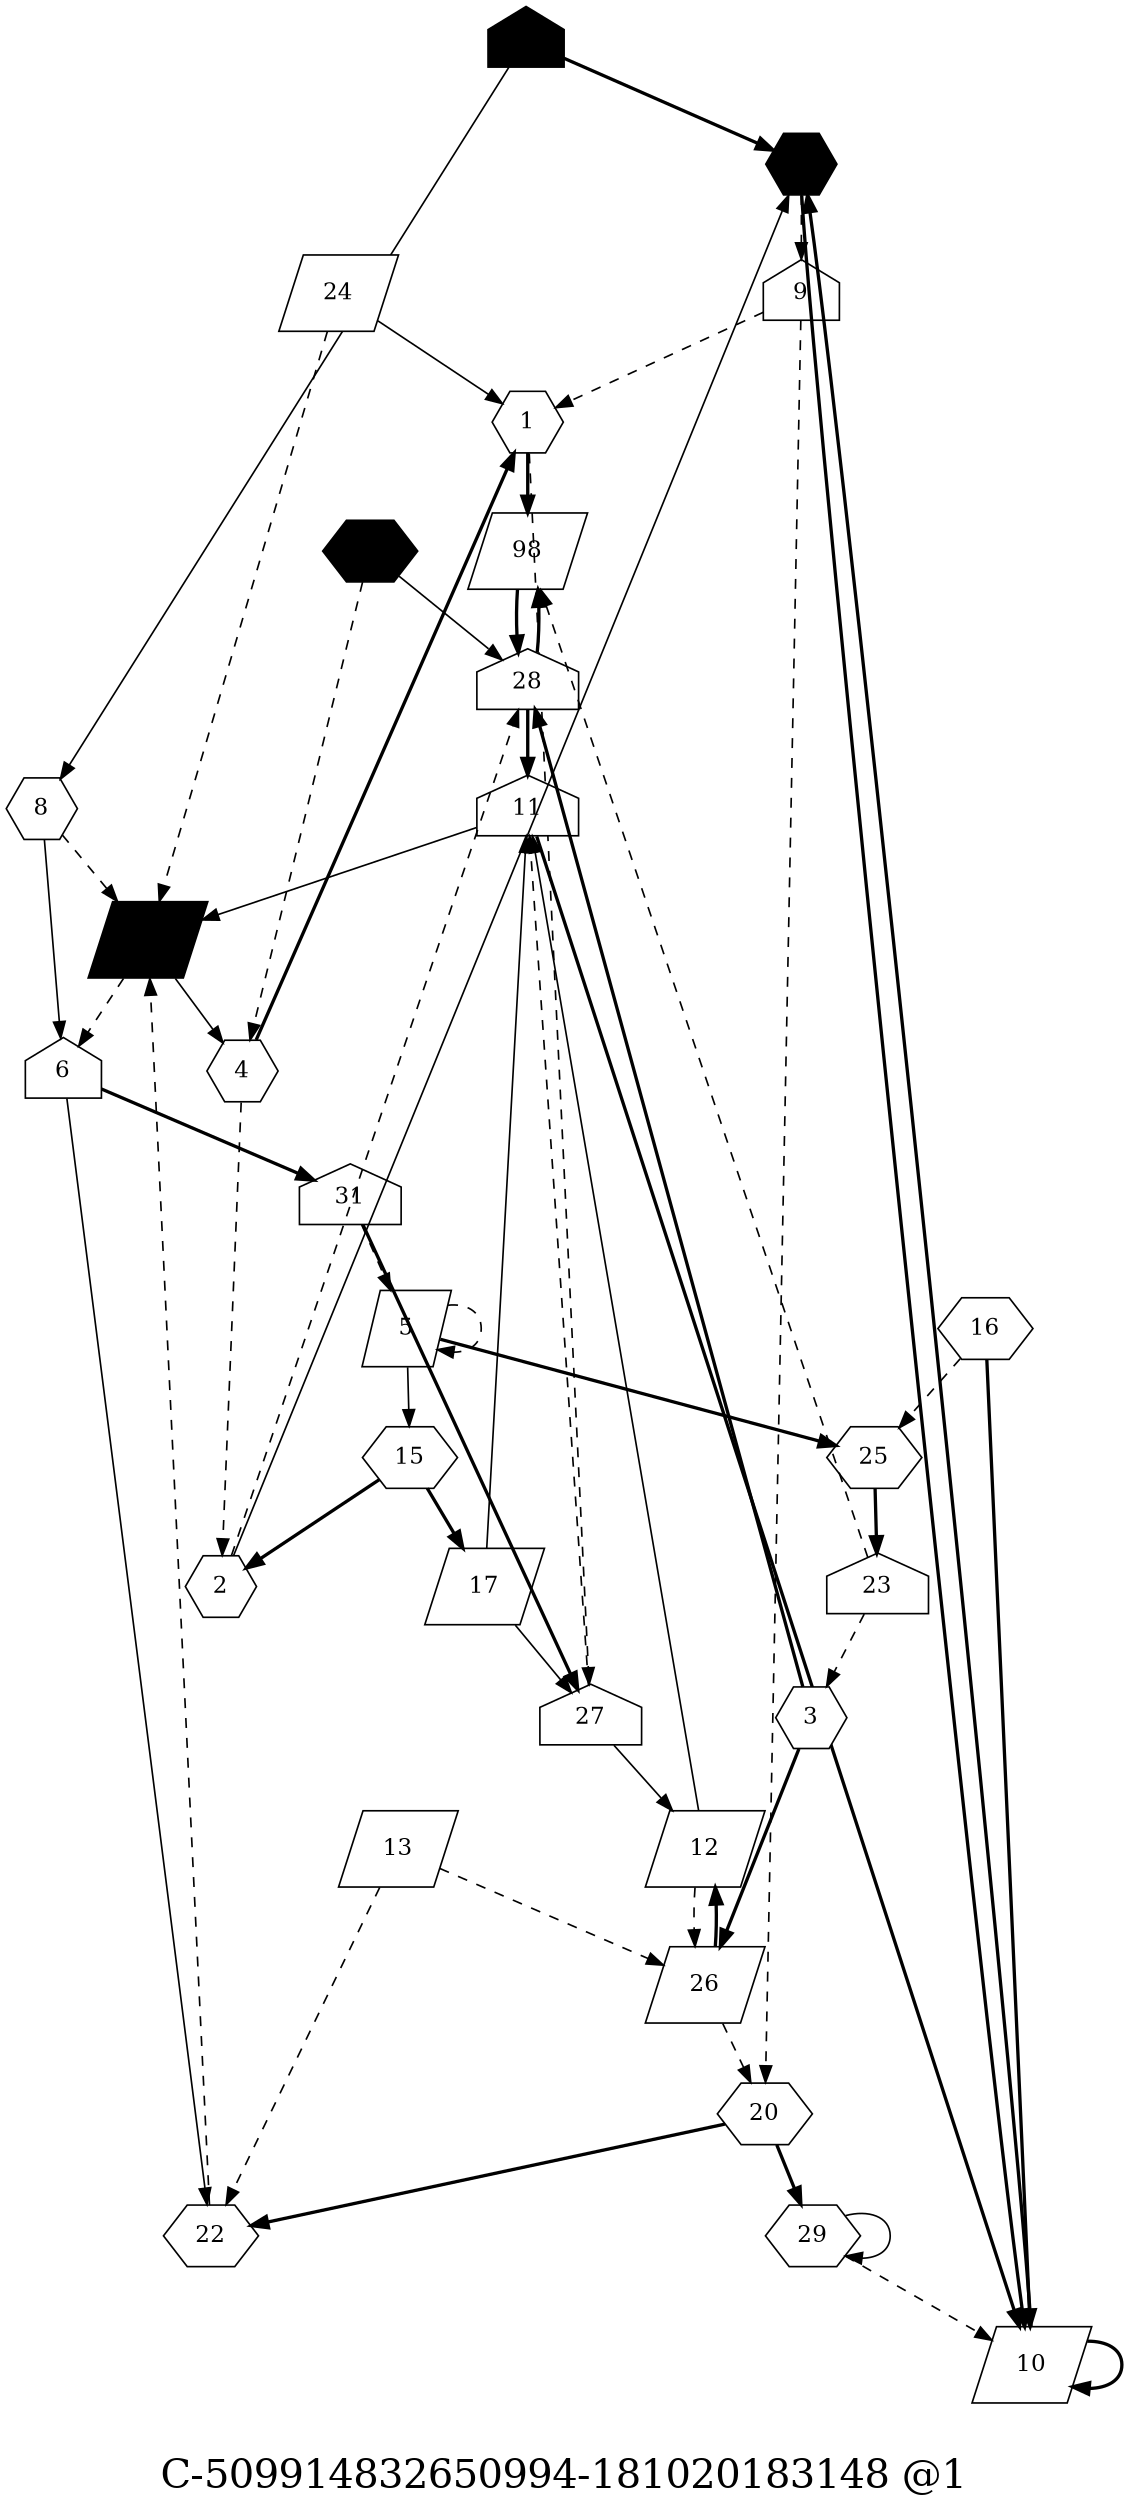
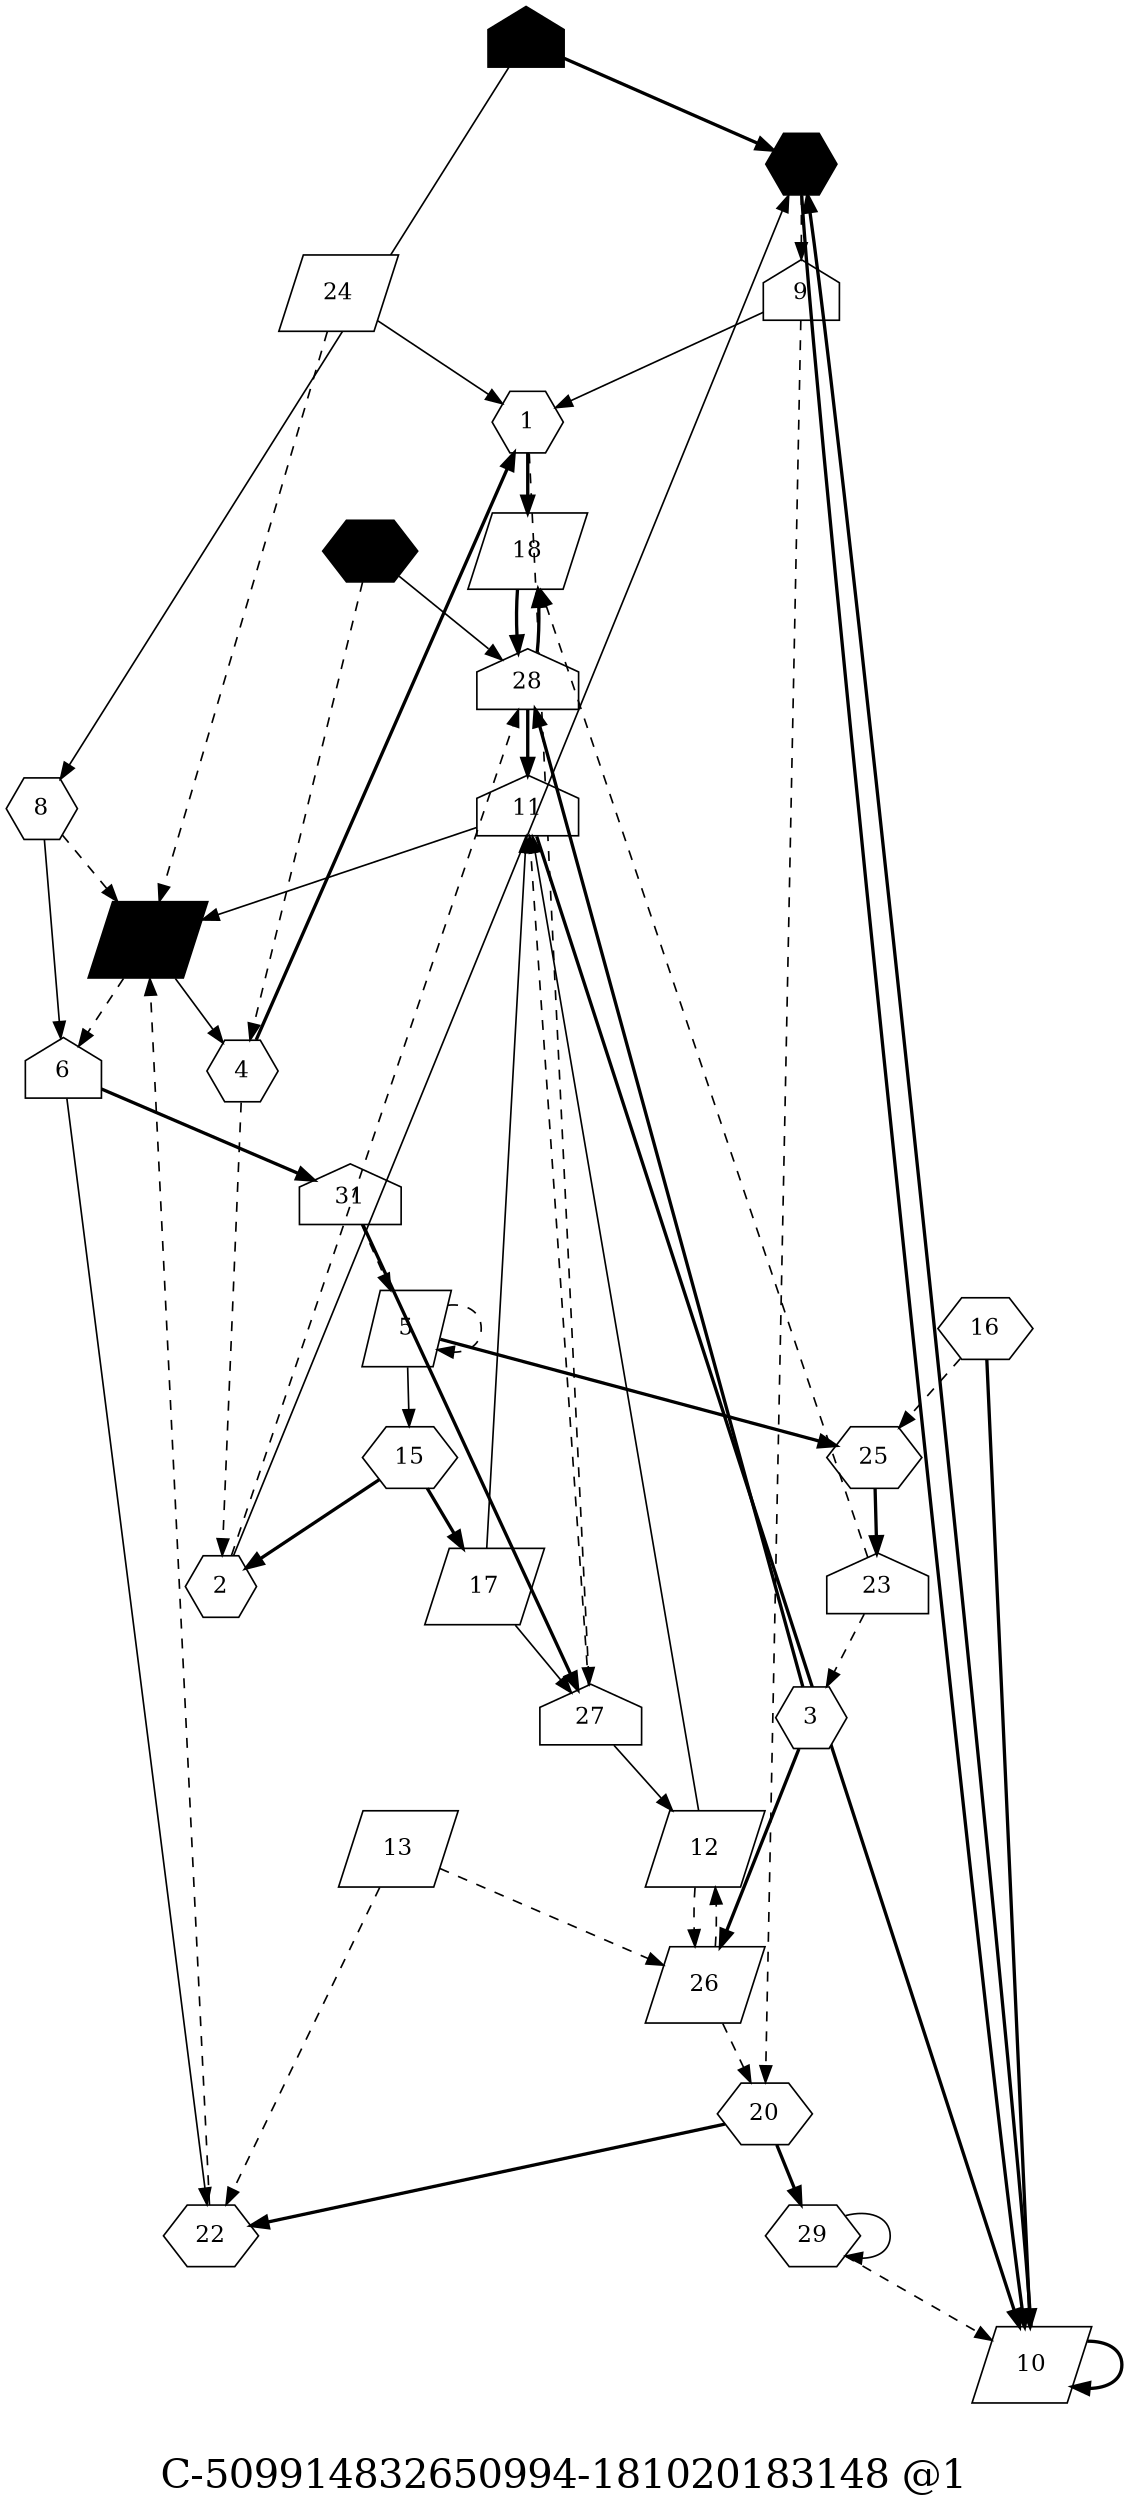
(667, 356) -> (667, 356)
(528, 551) -> (528, 551)
(716, 1925) -> (716, 1925)
